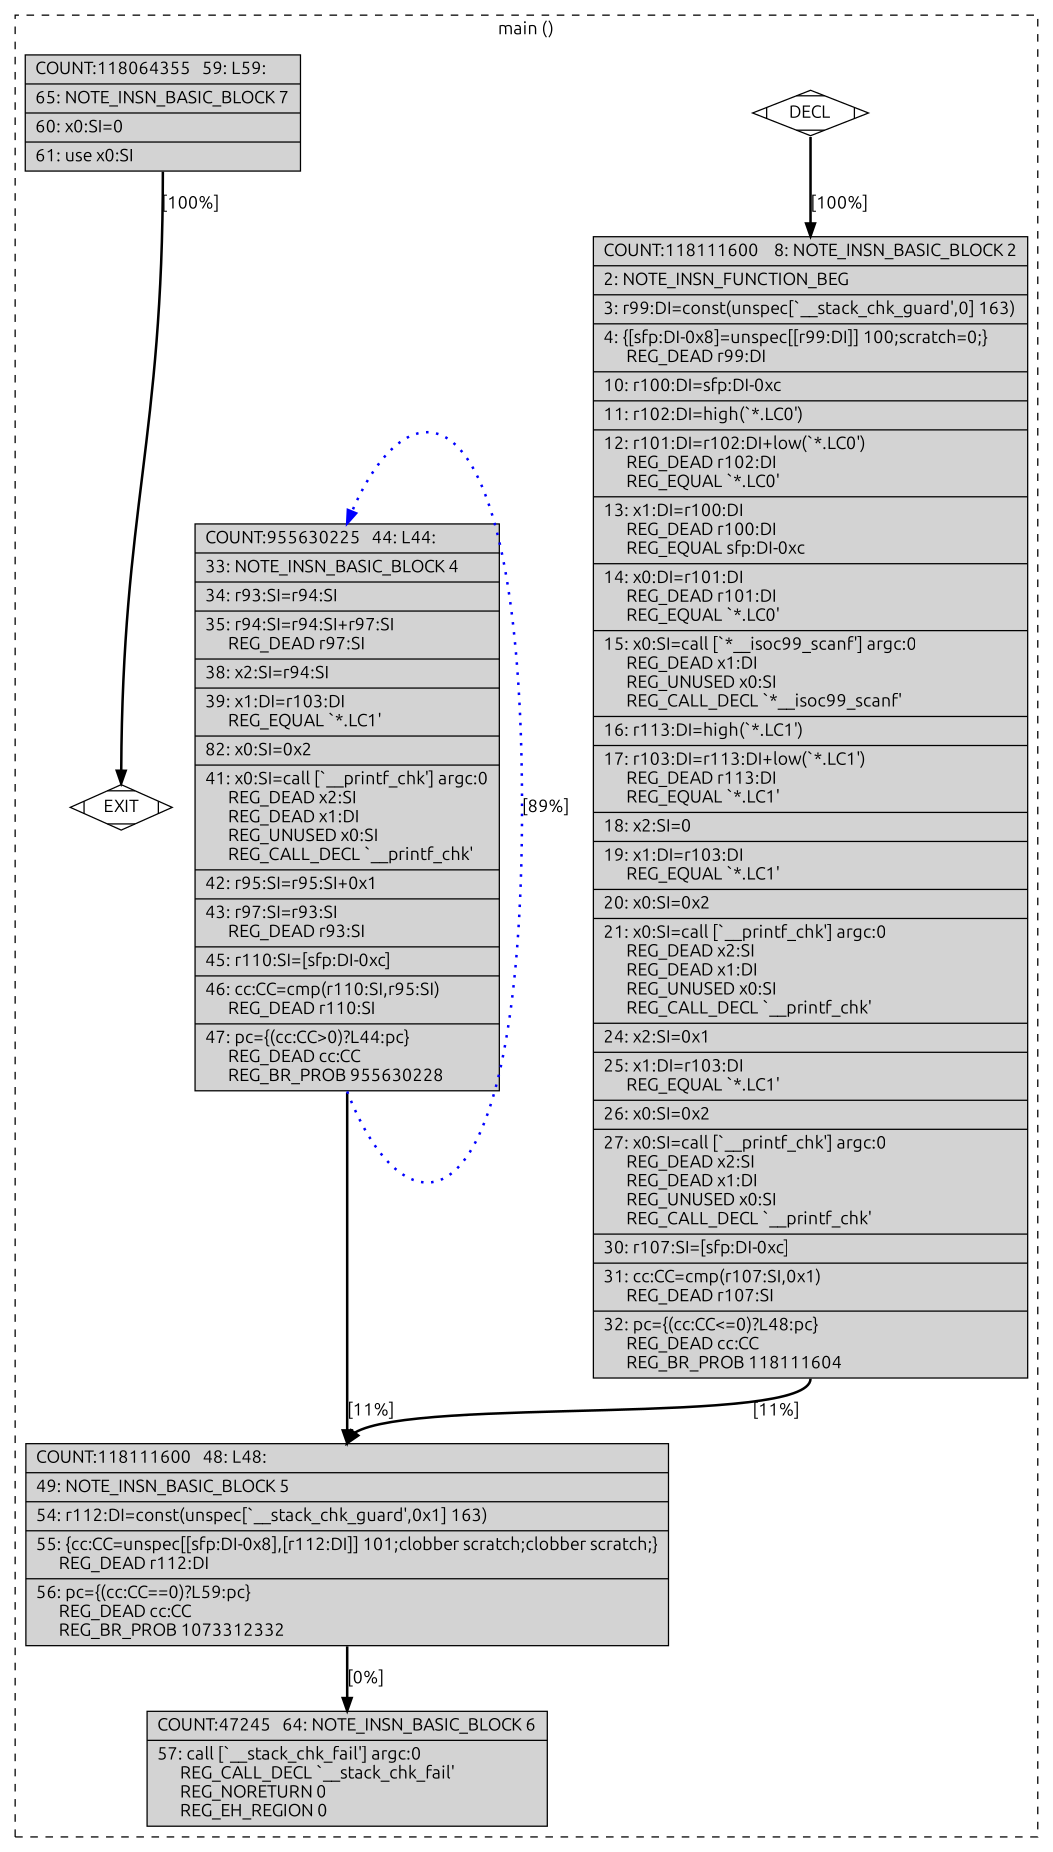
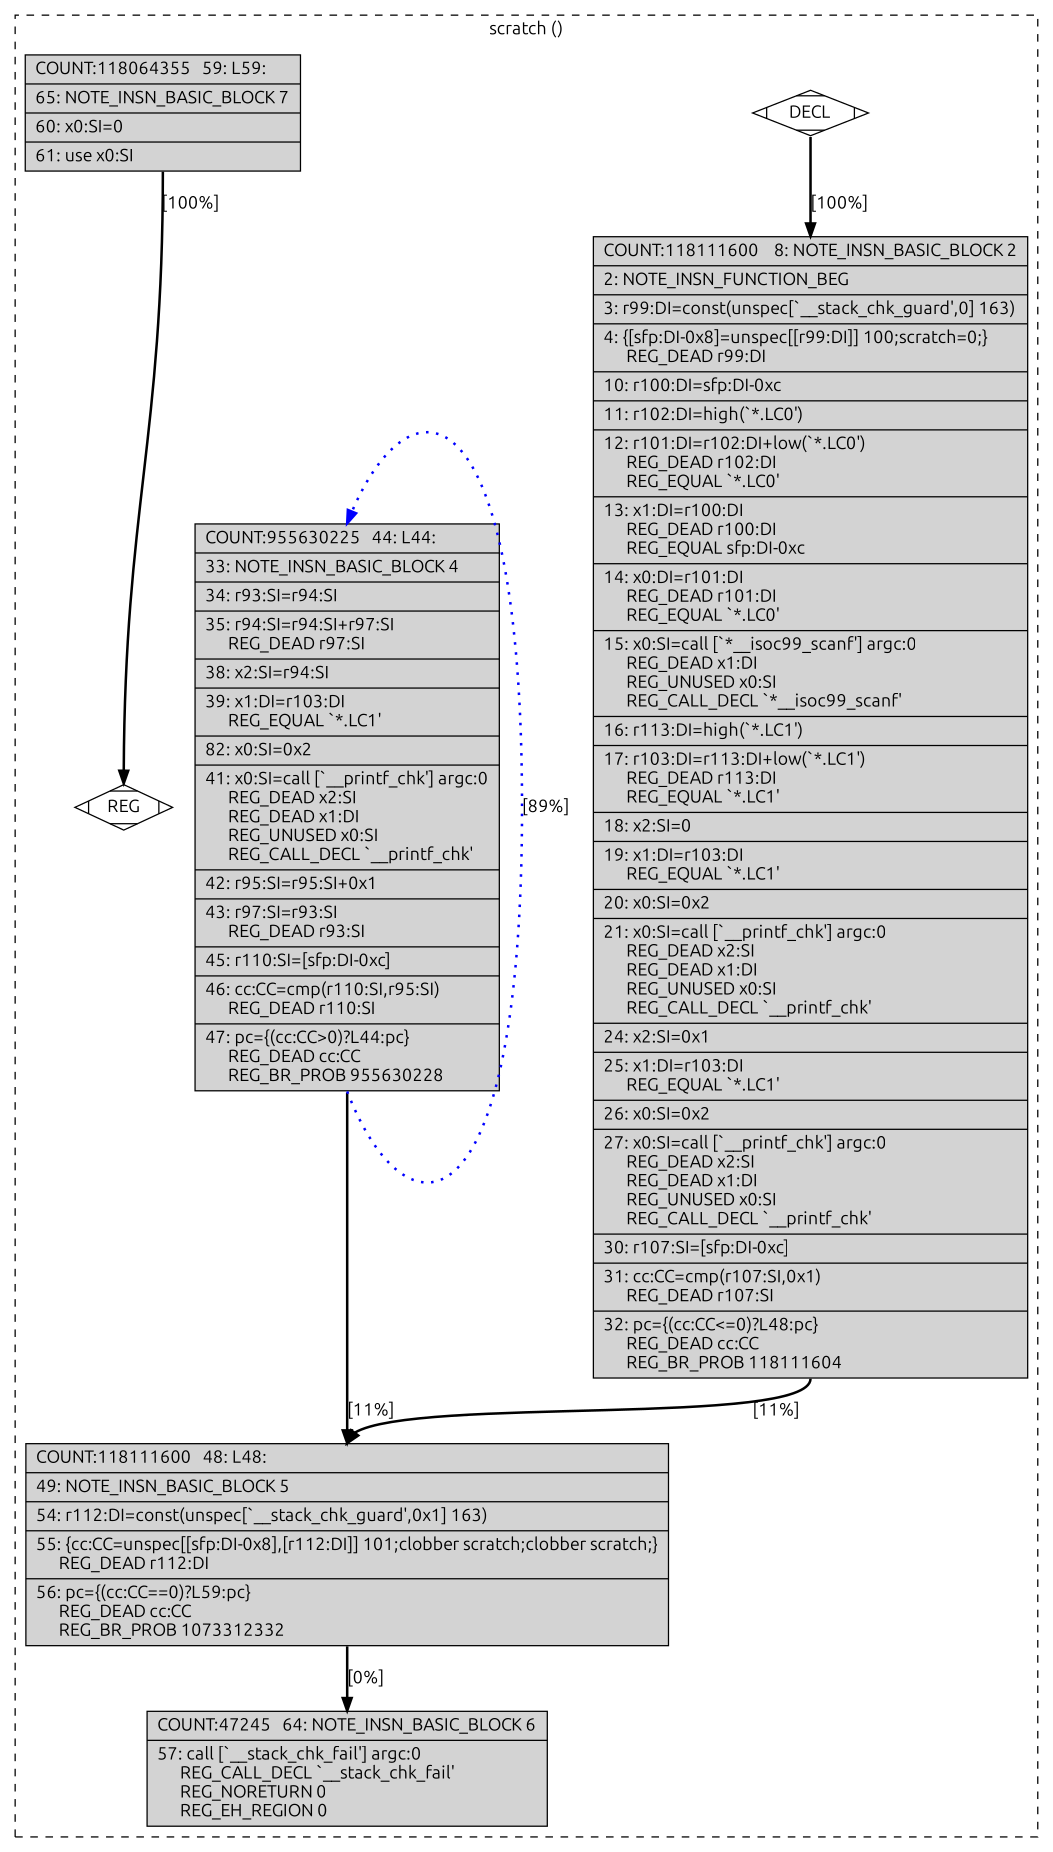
(526, 30) -> (526, 30)
(121, 807) -> (124, 807)
